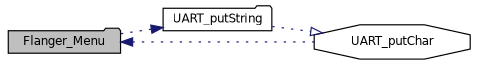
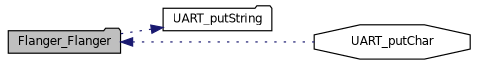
(291, 29) -> none
(64, 42) -> (64, 42)
